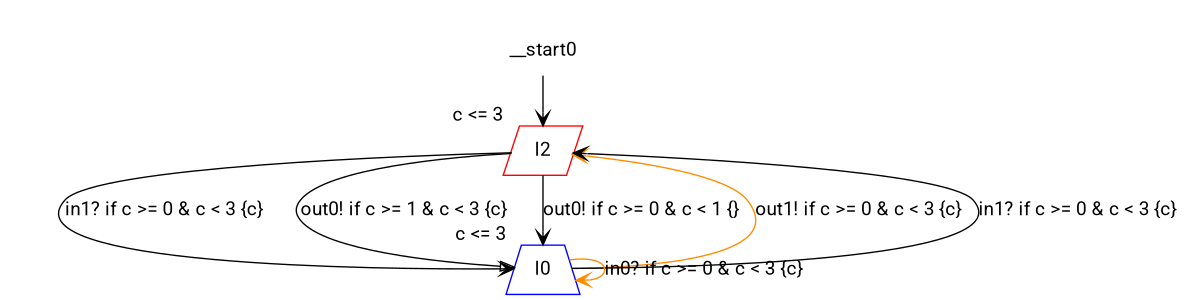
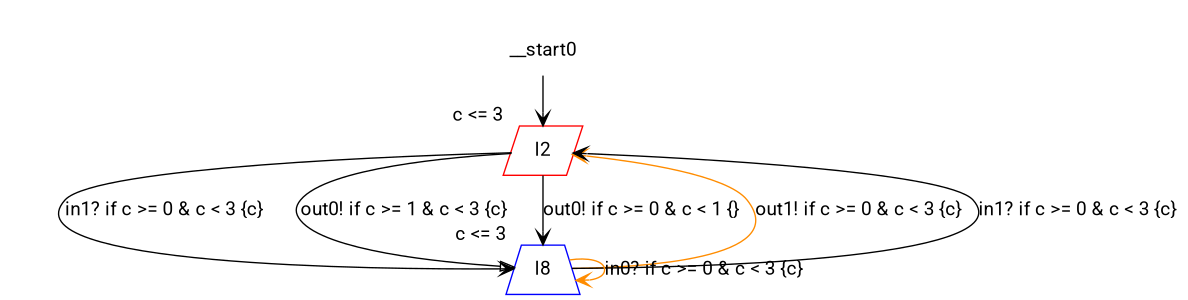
(543, 270) -> (543, 270)
